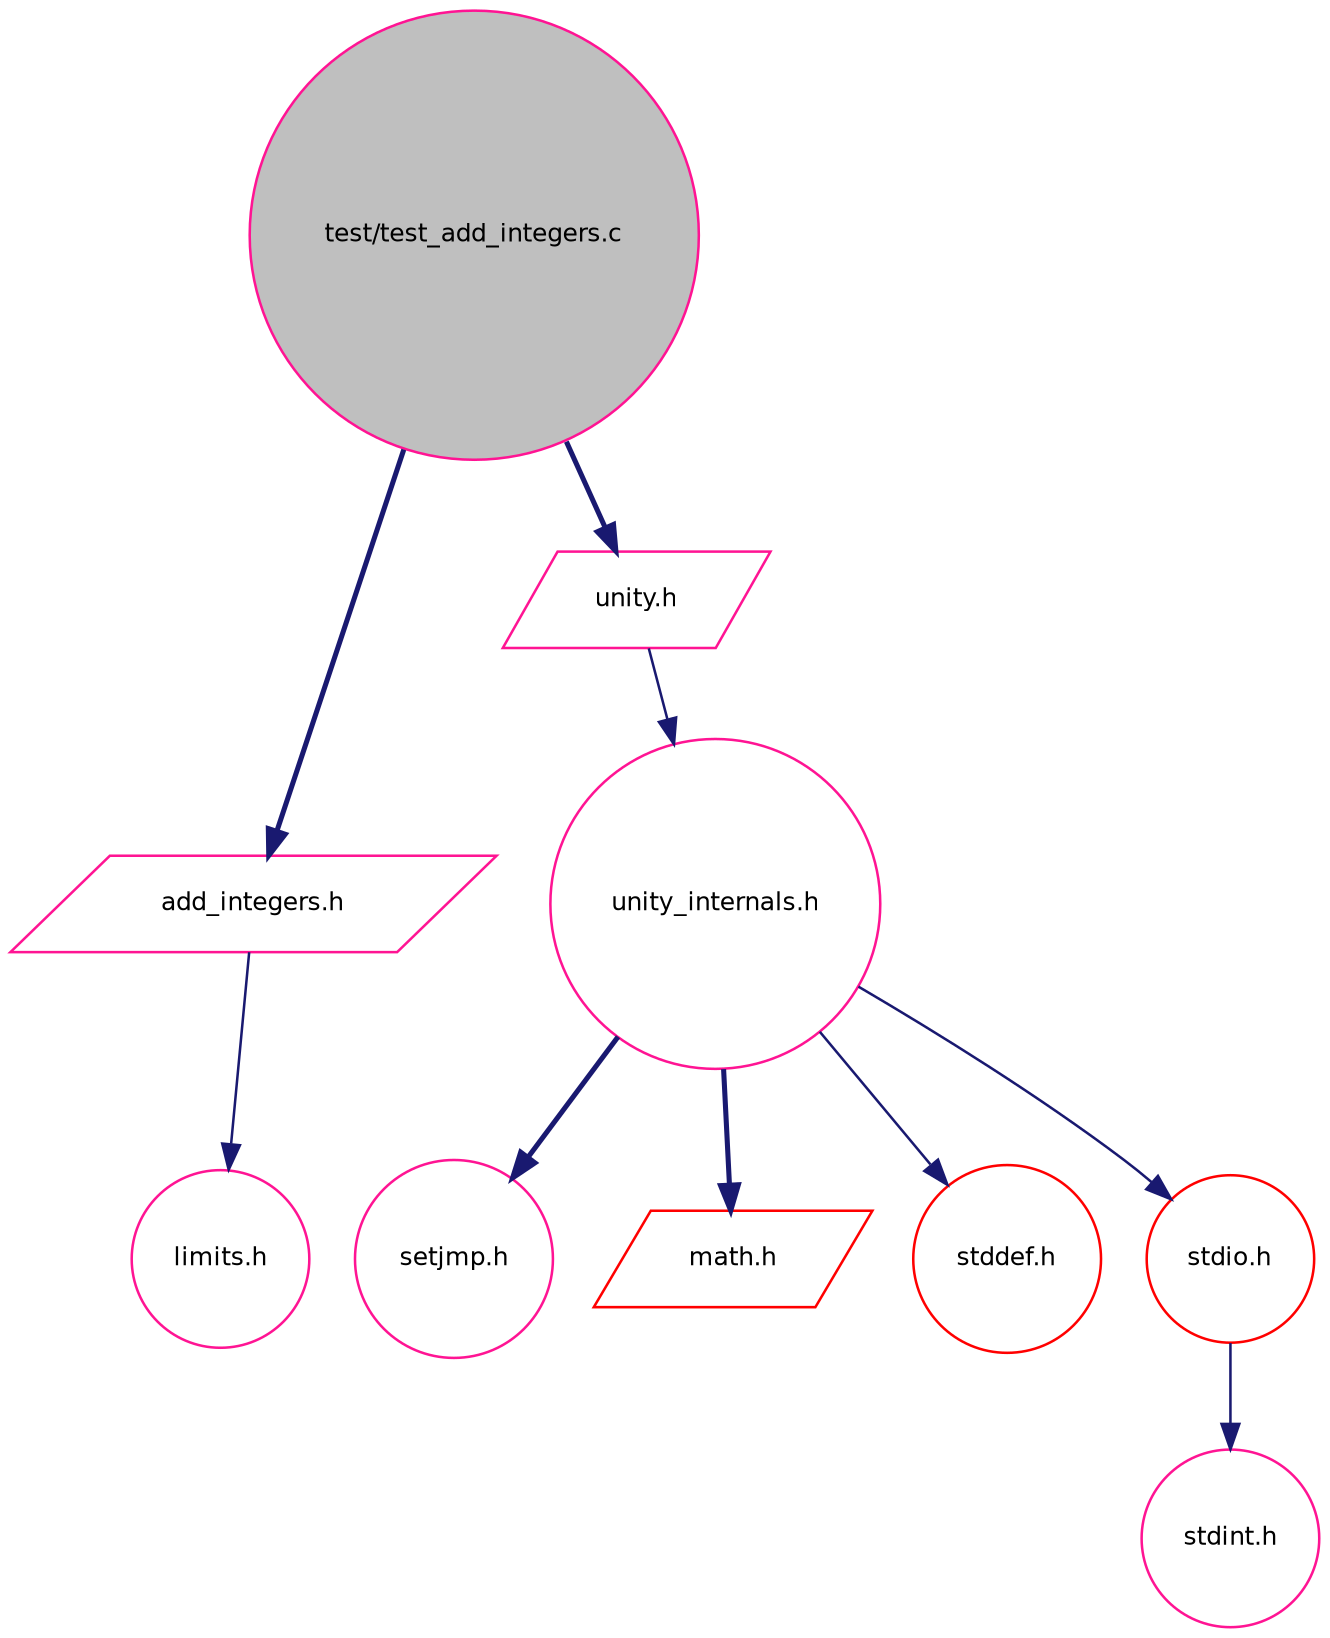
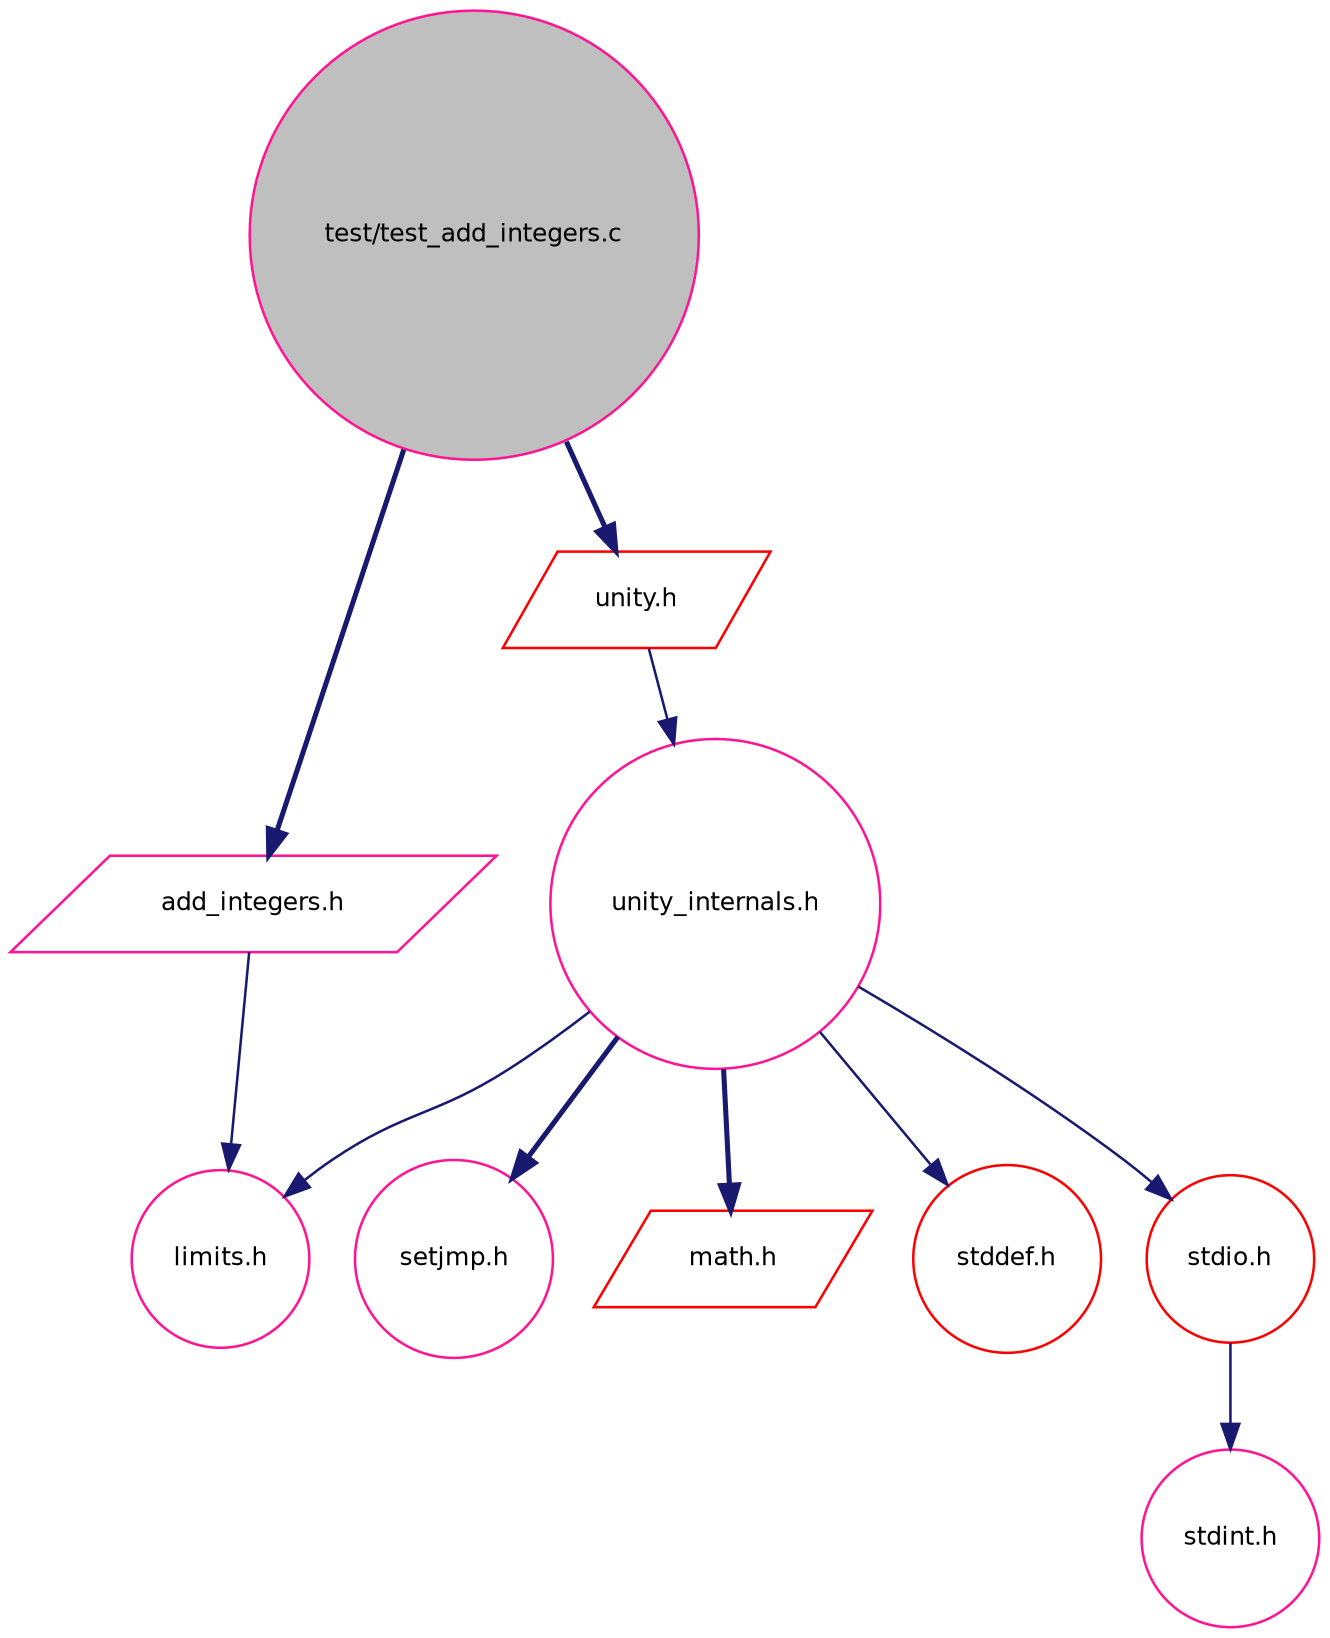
(637, 600) -> (637, 600)
none -> (450, 1101)
